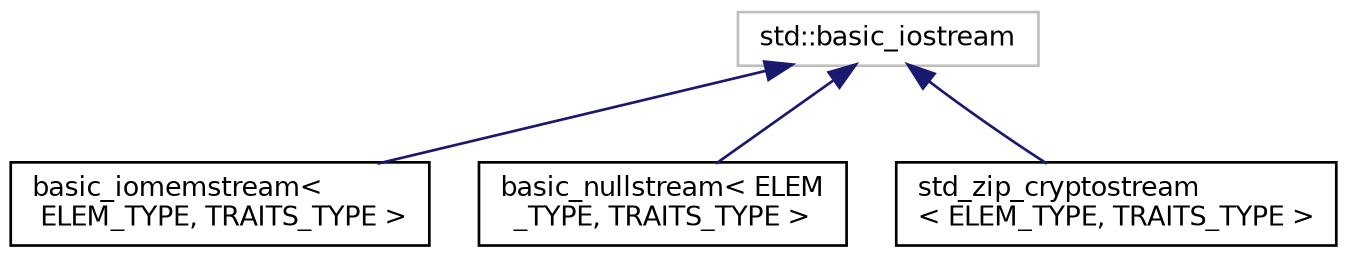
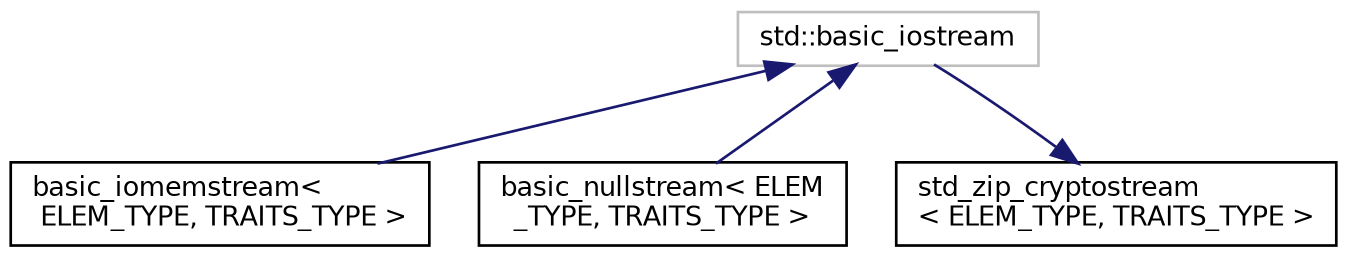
(987, 124) -> (996, 104)
